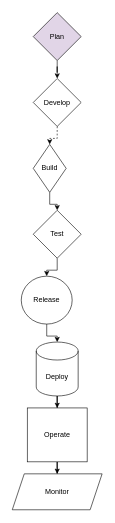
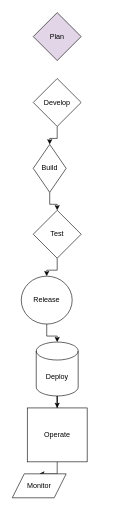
(57, 69) -> none
(57, 136) -> (57, 136)
(57, 492) -> (39, 486)
